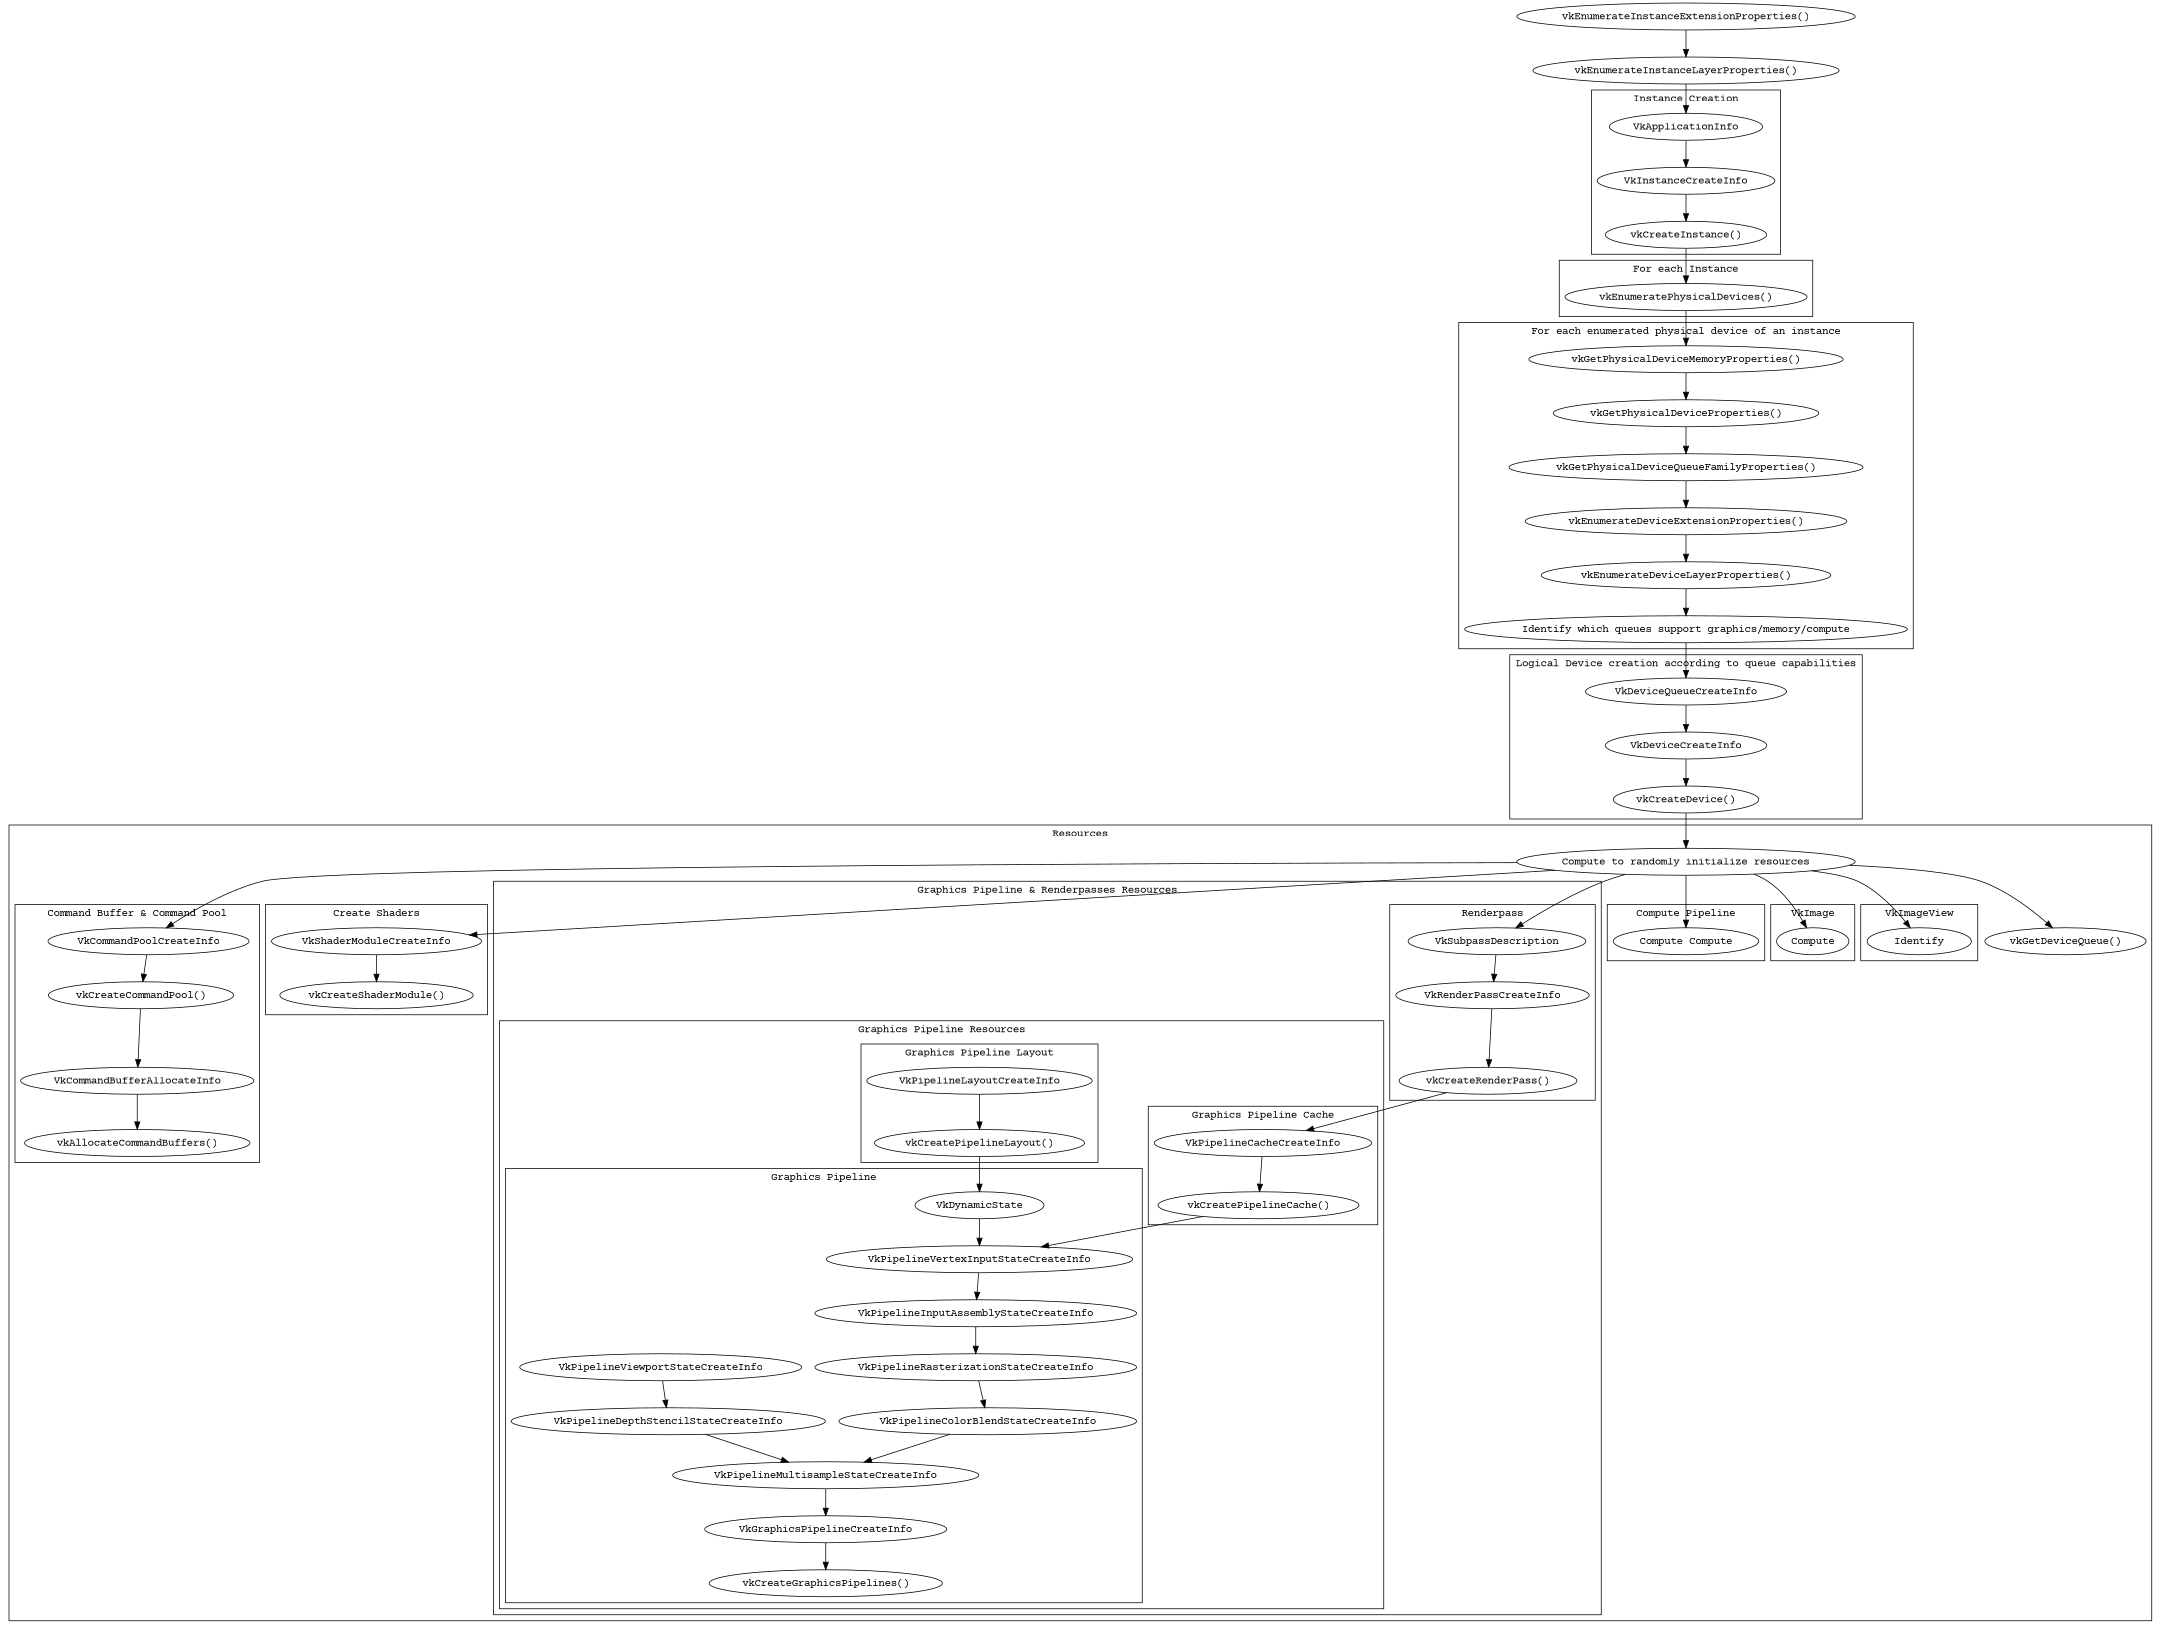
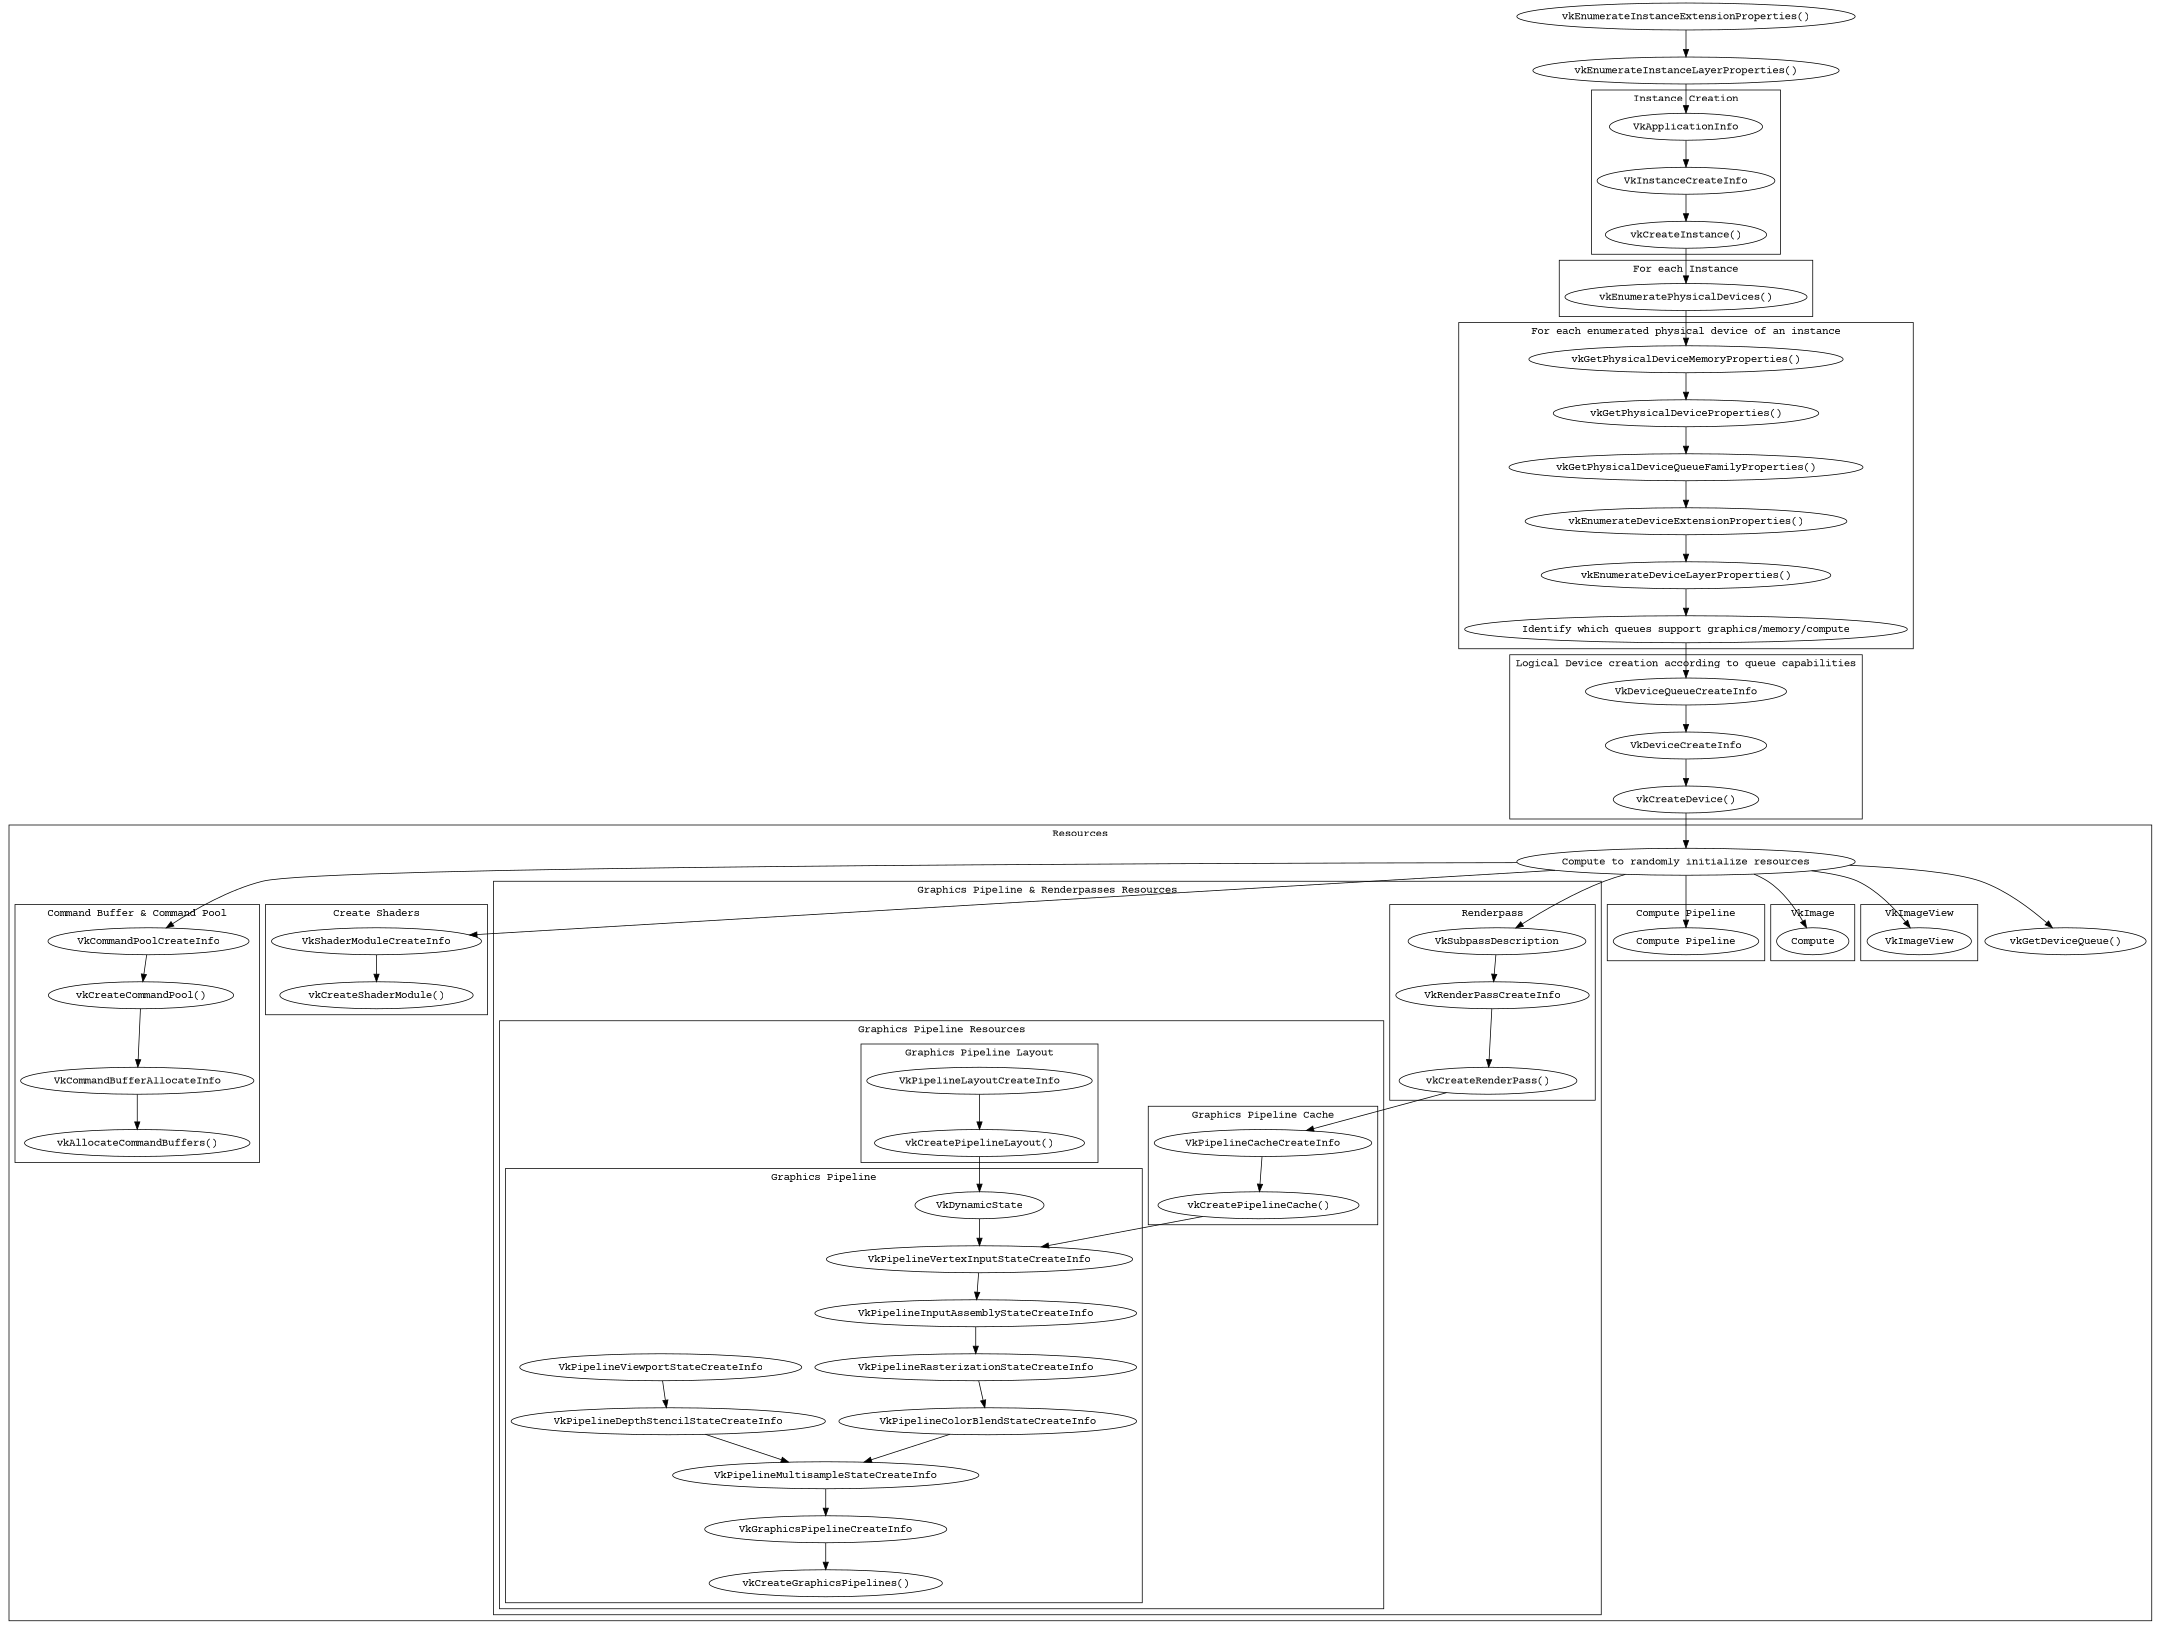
(1686, 941) -> (1686, 941)
(1919, 941) -> (1919, 941)
